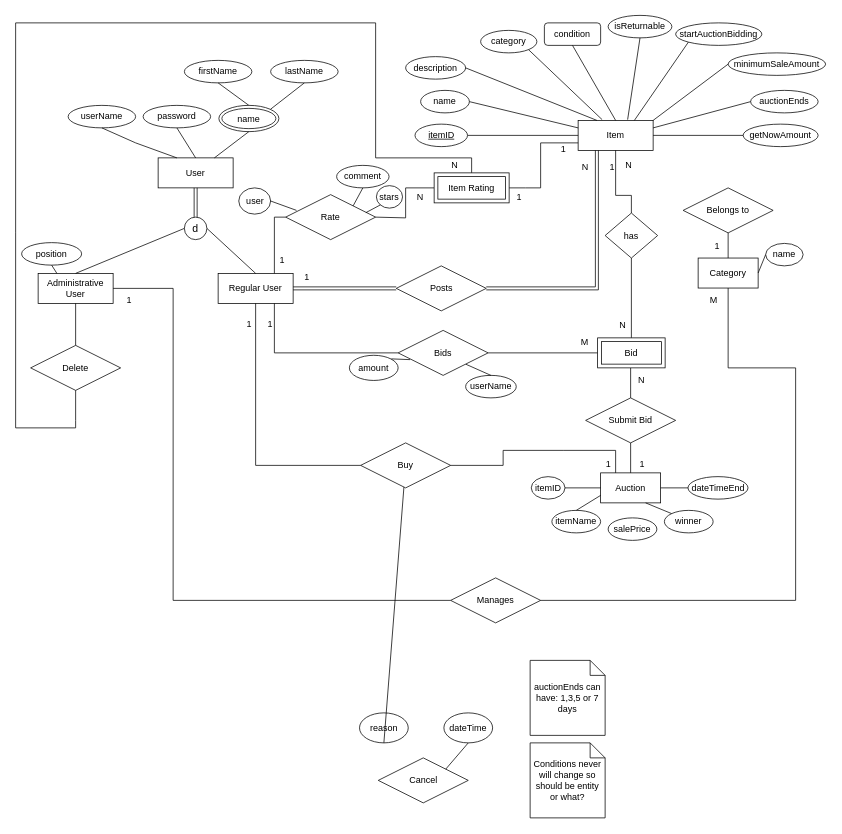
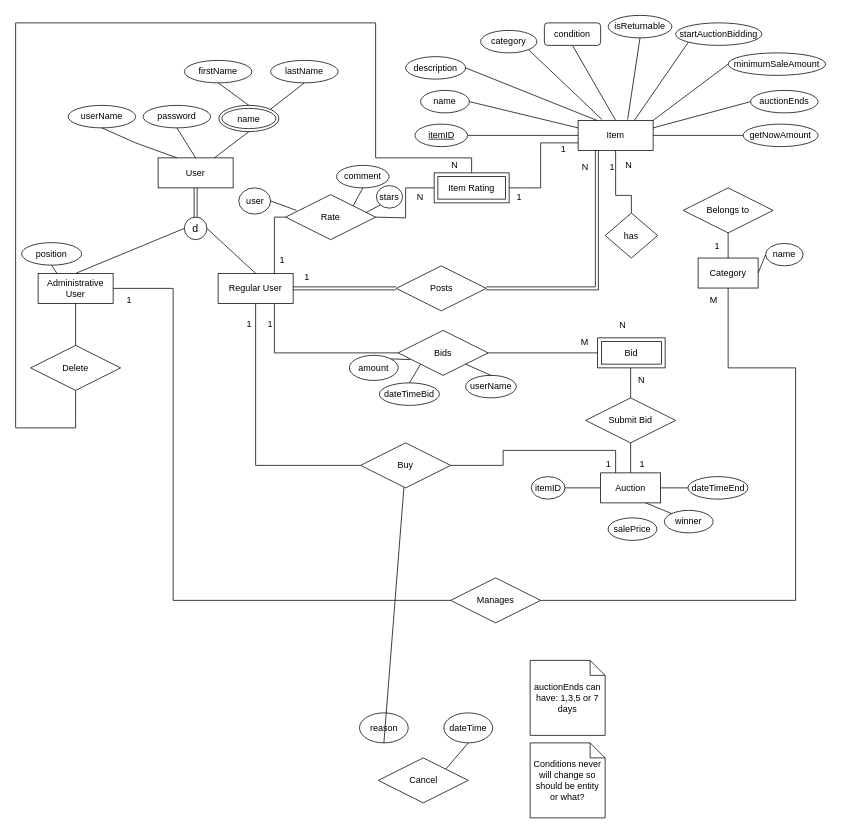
(631, 297) -> none
none -> (414, 374)
none -> (409, 394)
(588, 503) -> none
(576, 522) -> none
